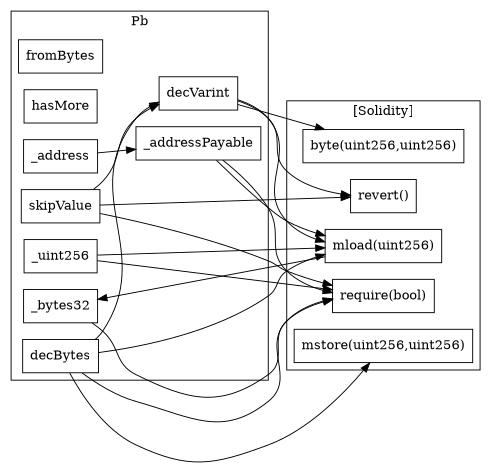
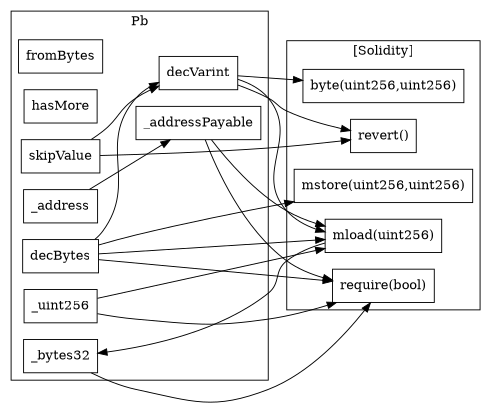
(214, 242) -> none
